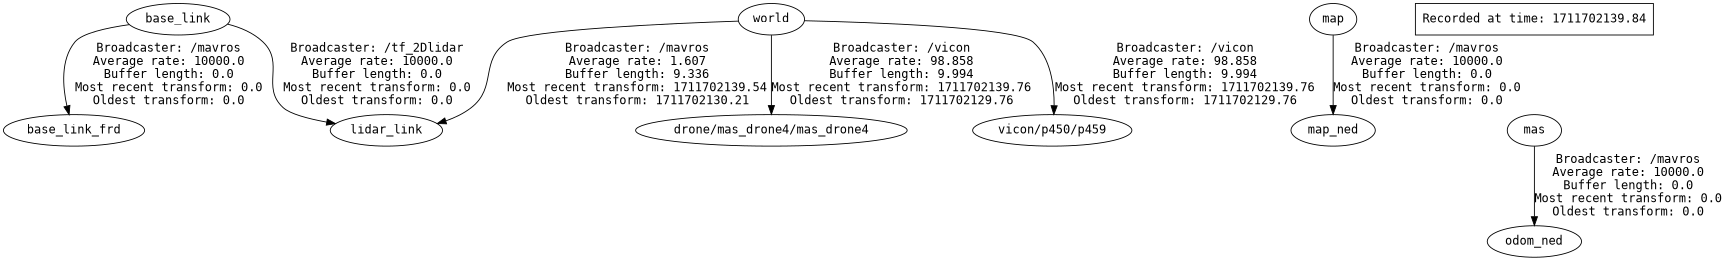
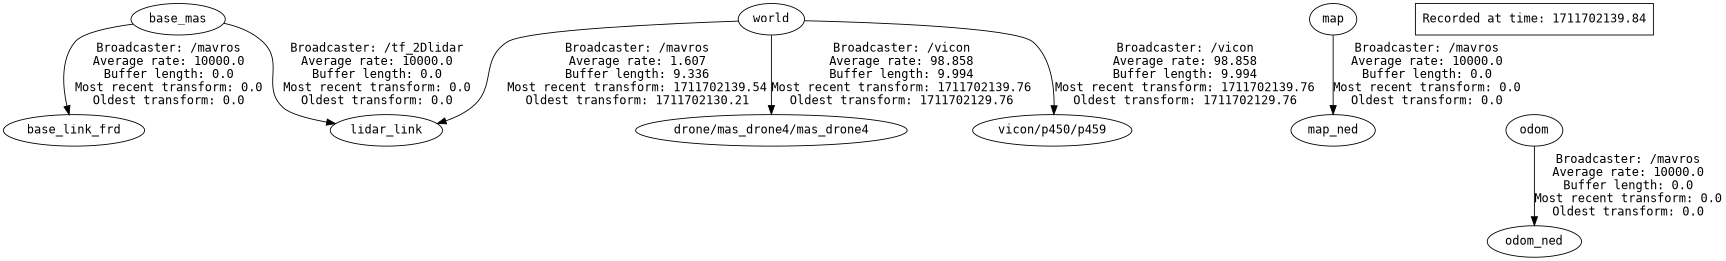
(178, 19) -> (178, 19)
(1534, 130) -> (1534, 130)
